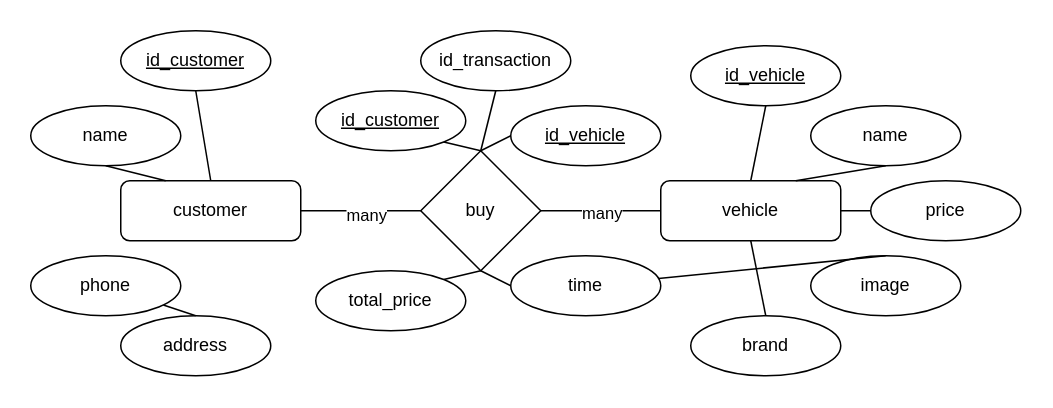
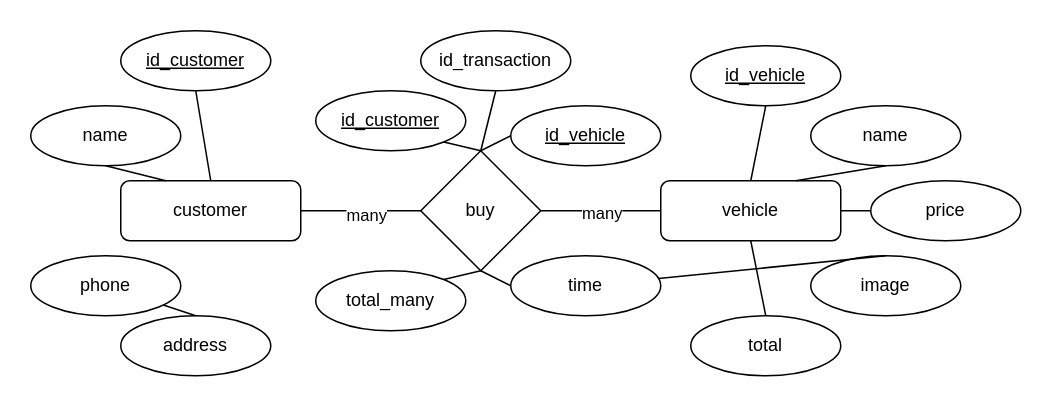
(391, 301) -> (391, 301)
(766, 346) -> (766, 346)
